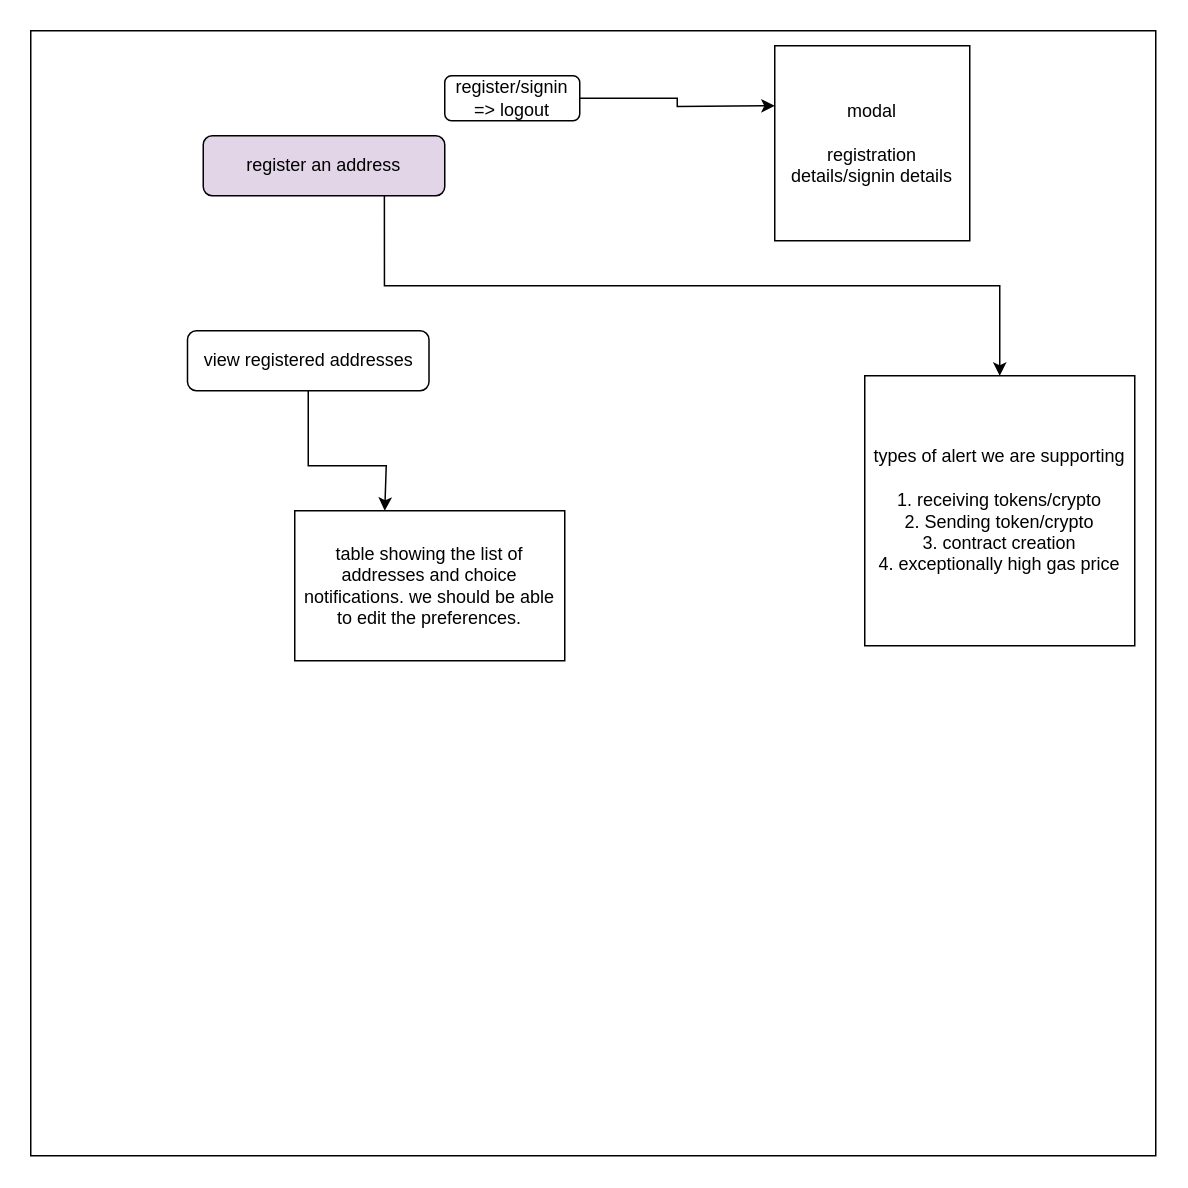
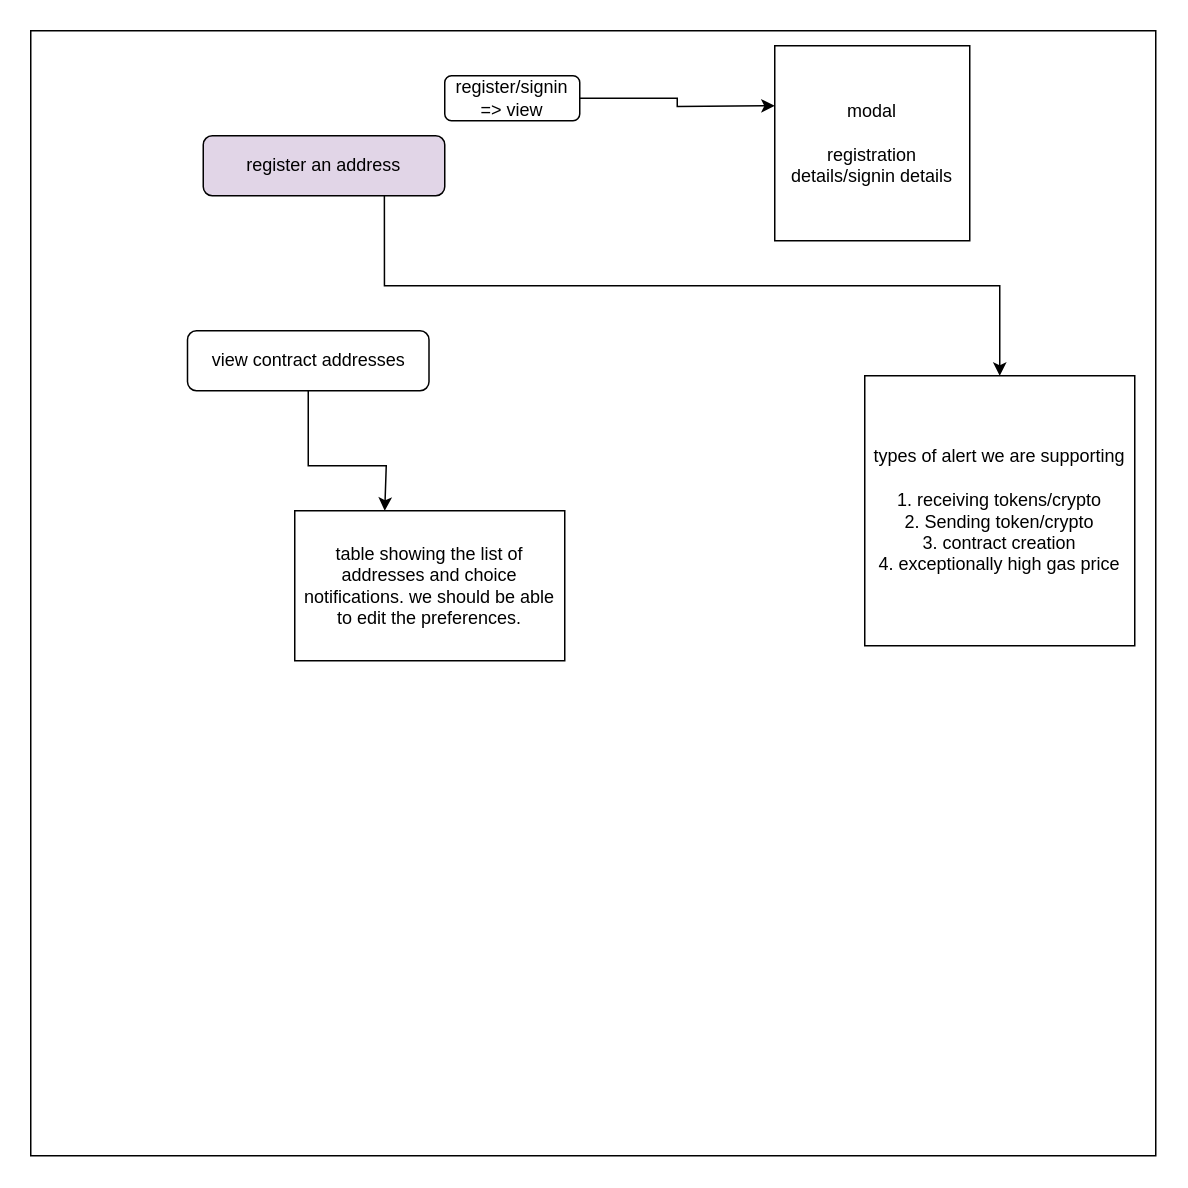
(512, 98) -> (512, 98)
(309, 361) -> (309, 361)
